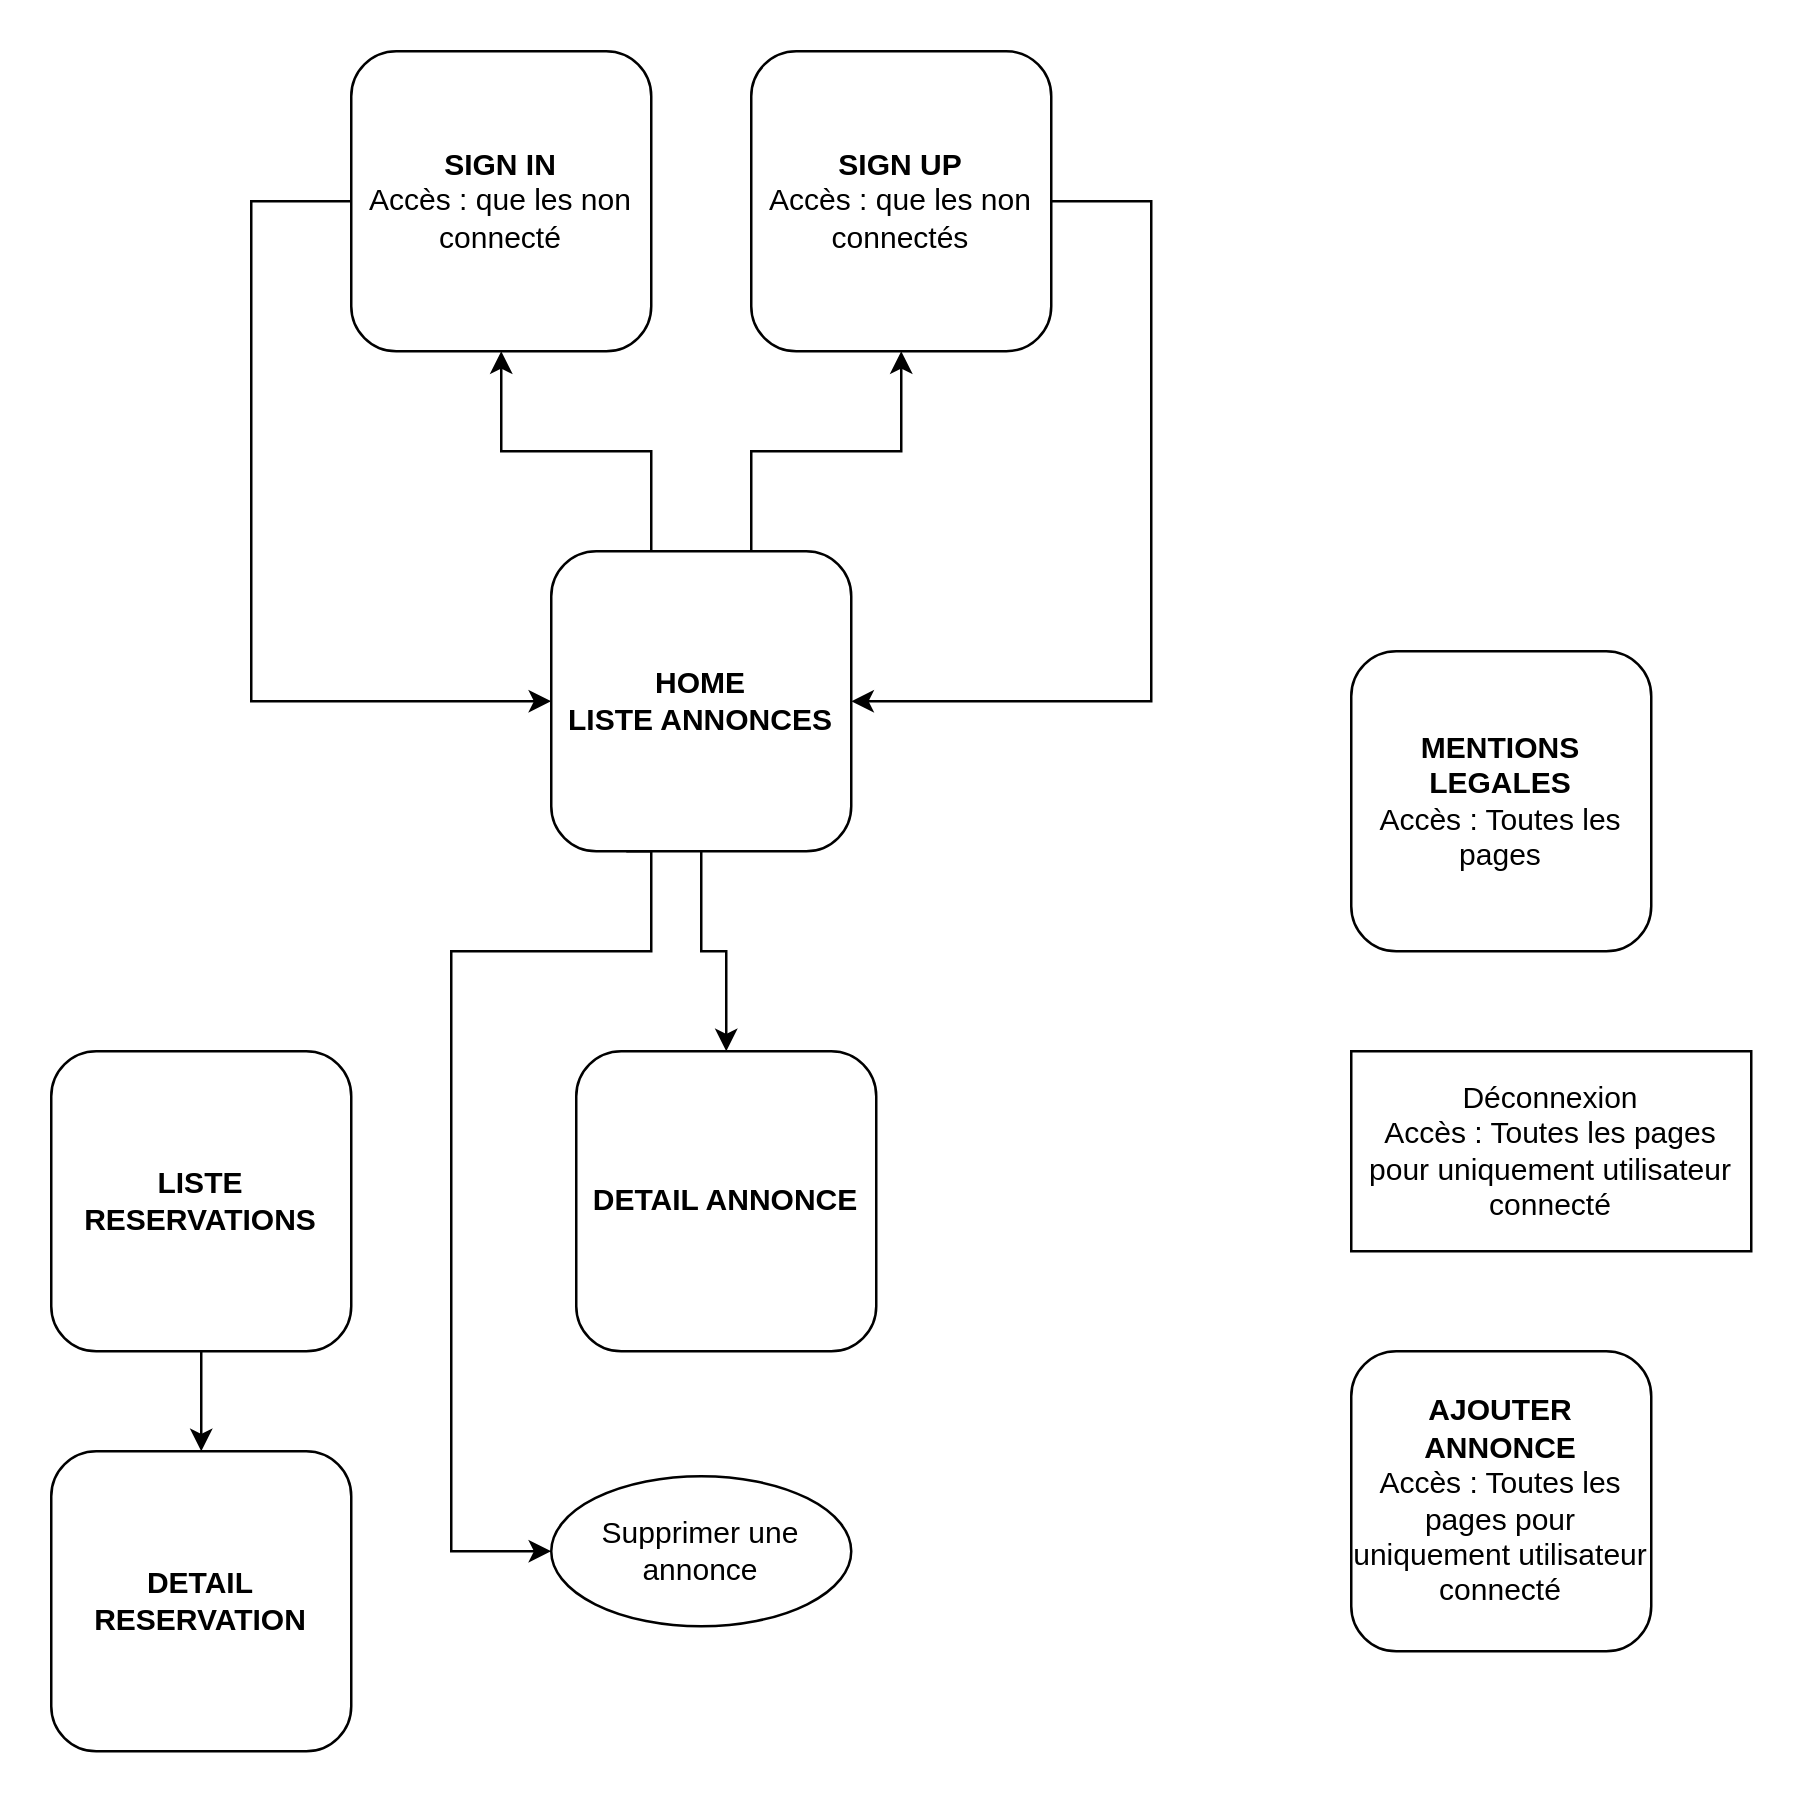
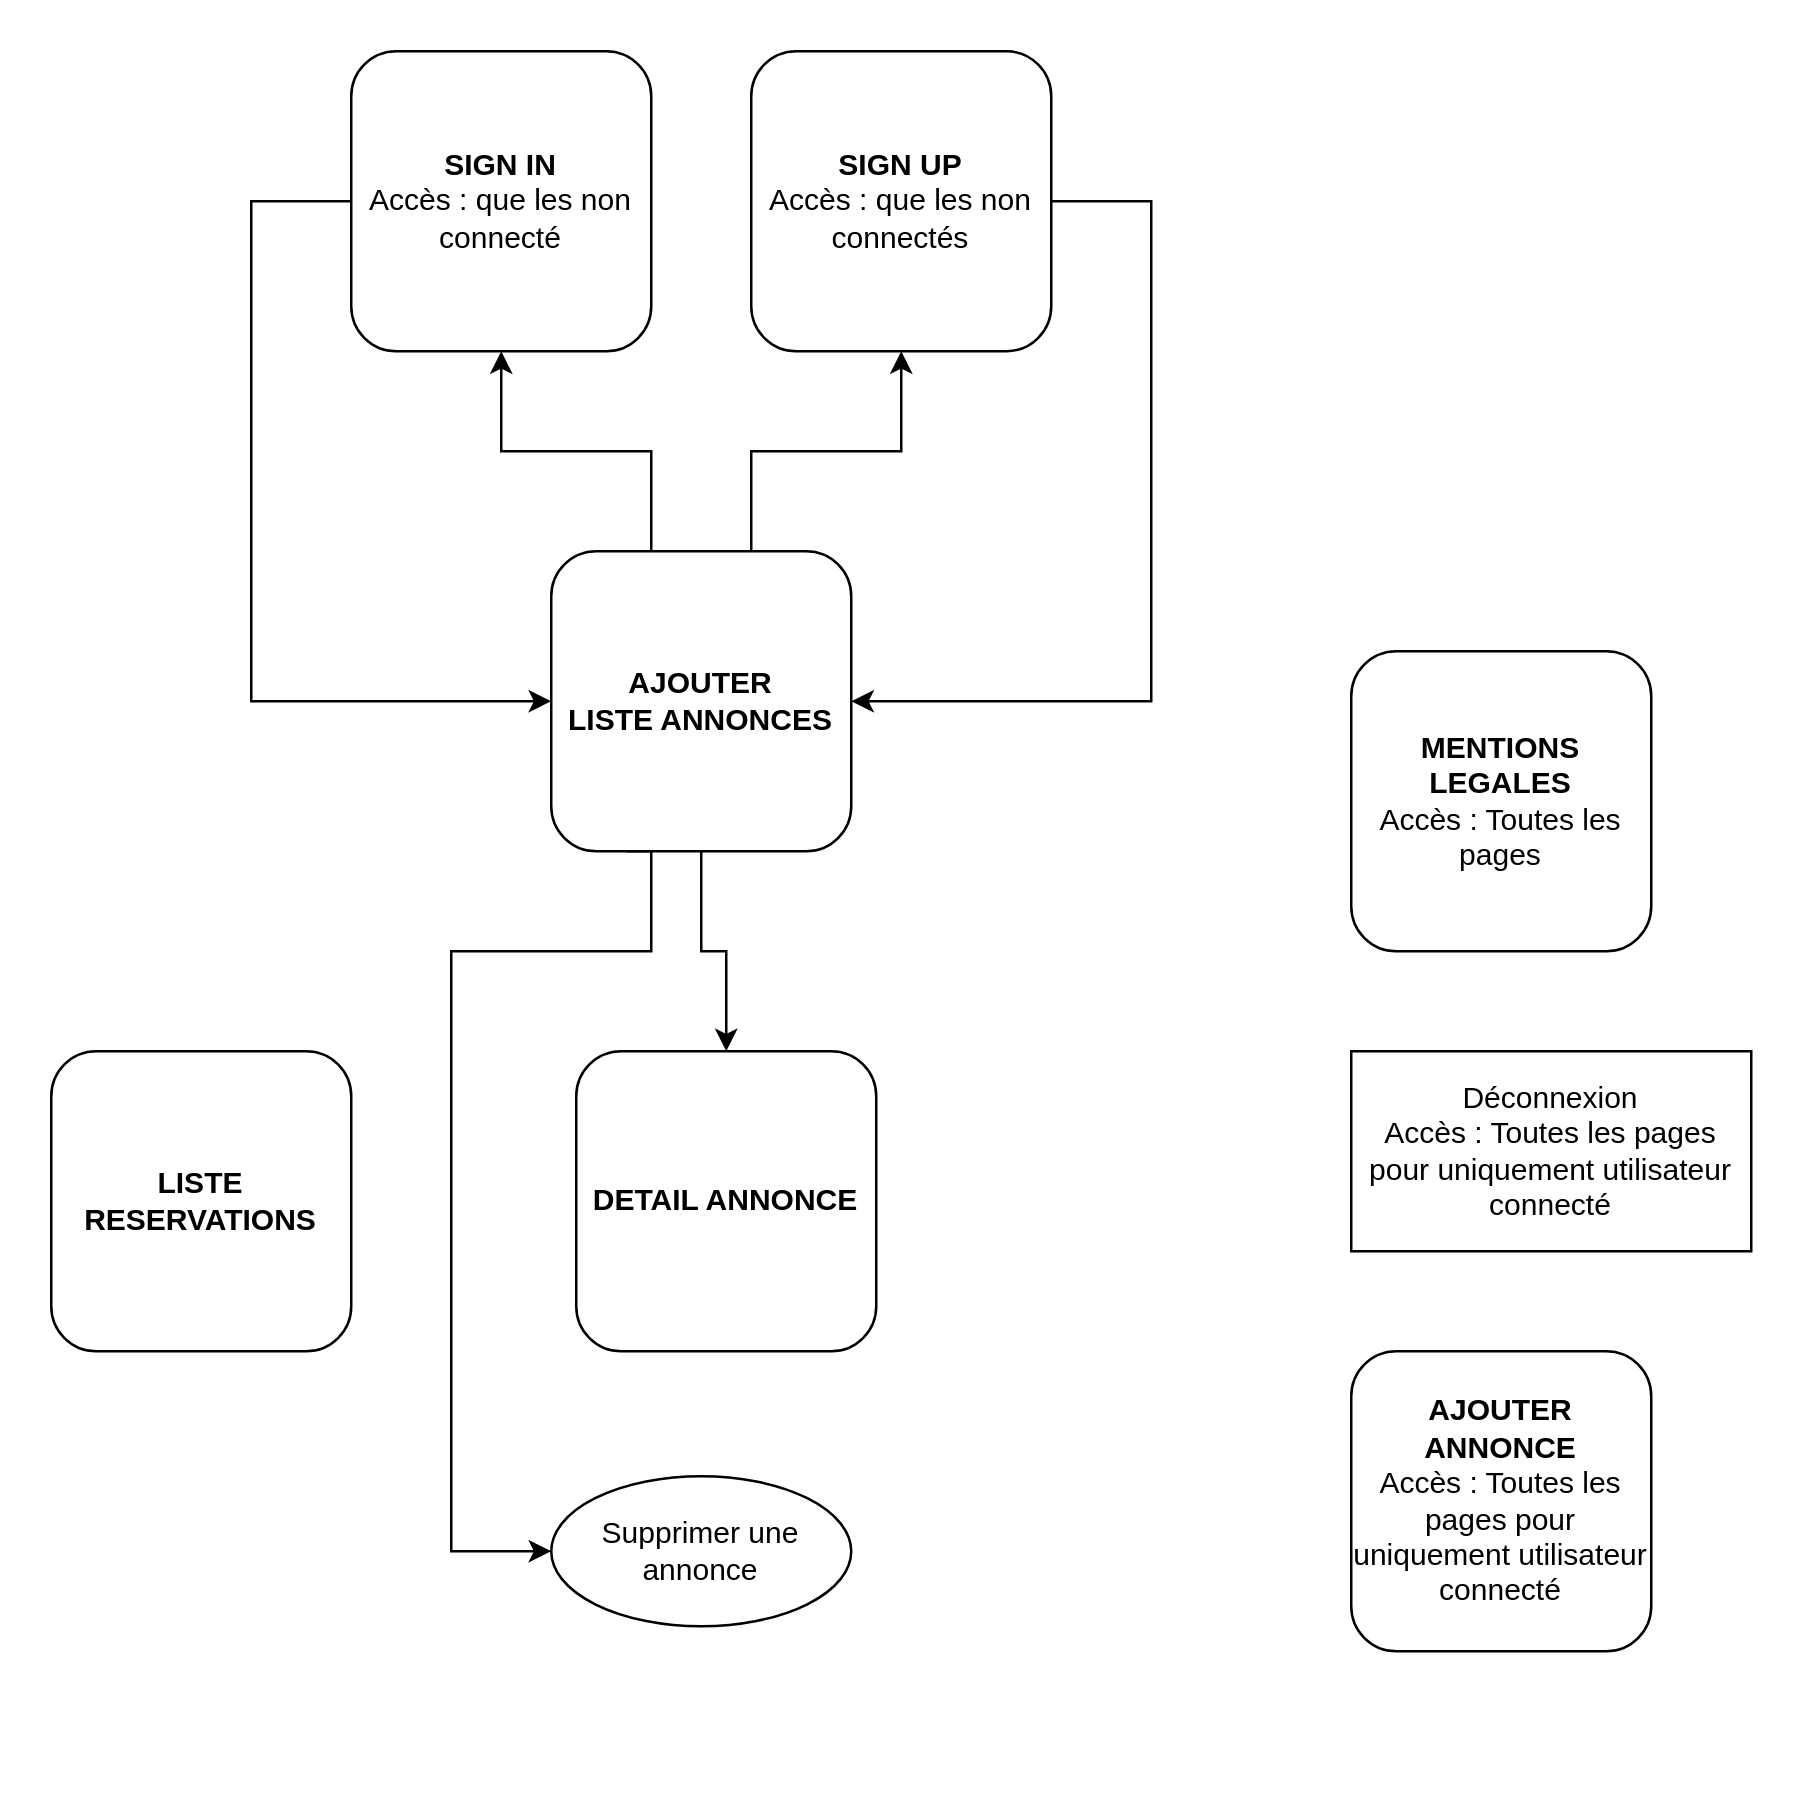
(701, 701) -> (701, 701)
(201, 1393) -> none
(201, 1601) -> none
